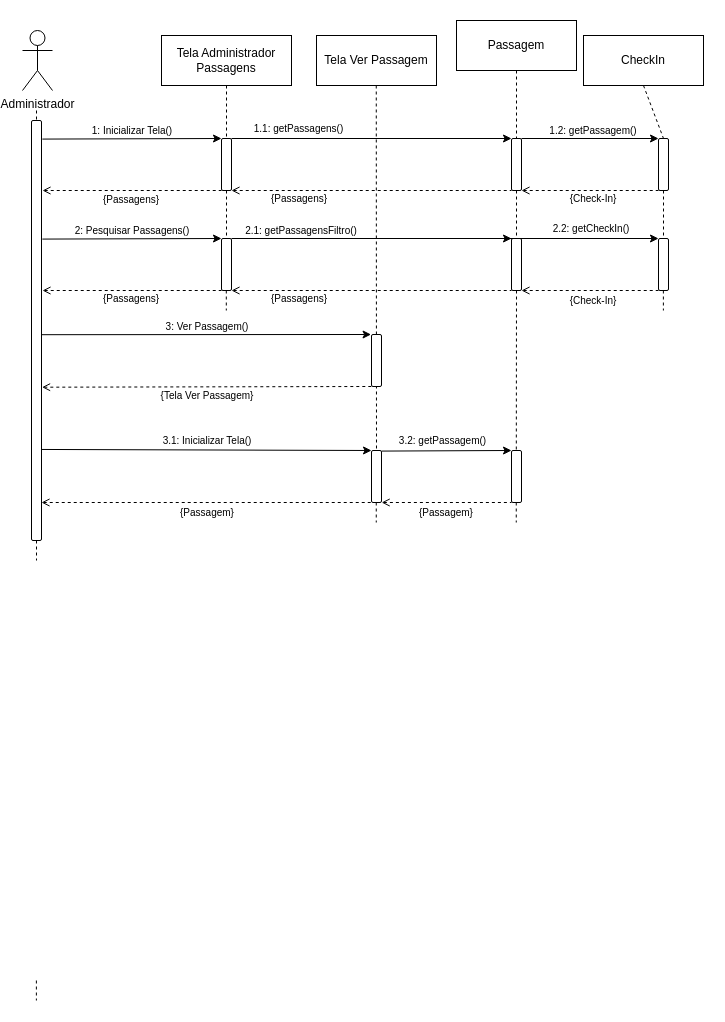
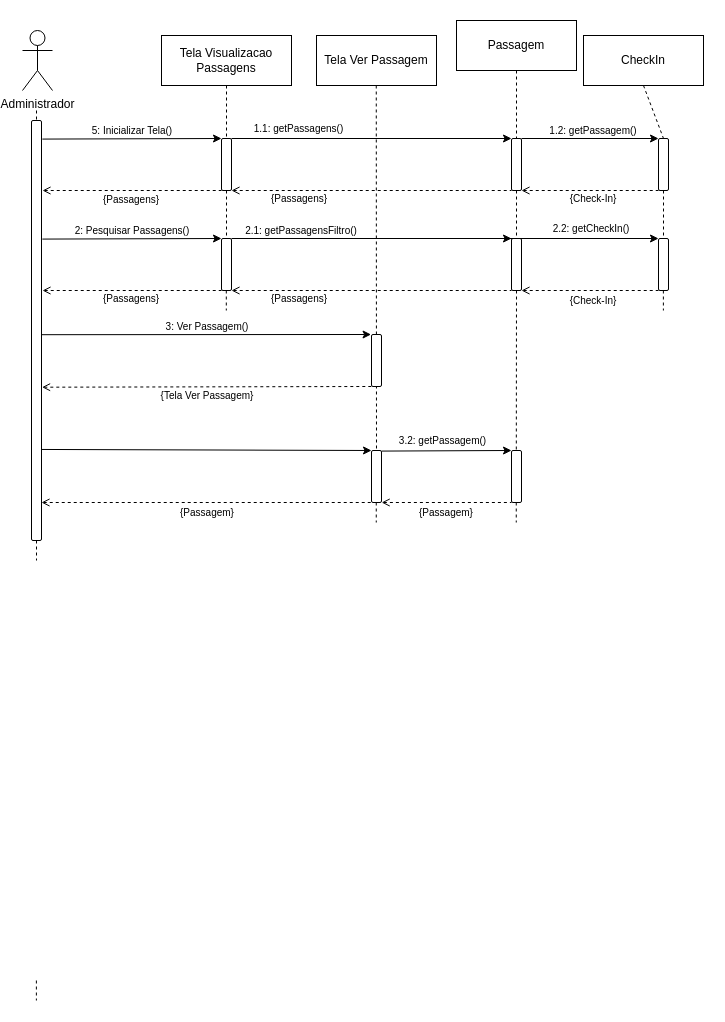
(227, 61) -> (227, 61)
(133, 131) -> (133, 131)
(208, 441) -> none
